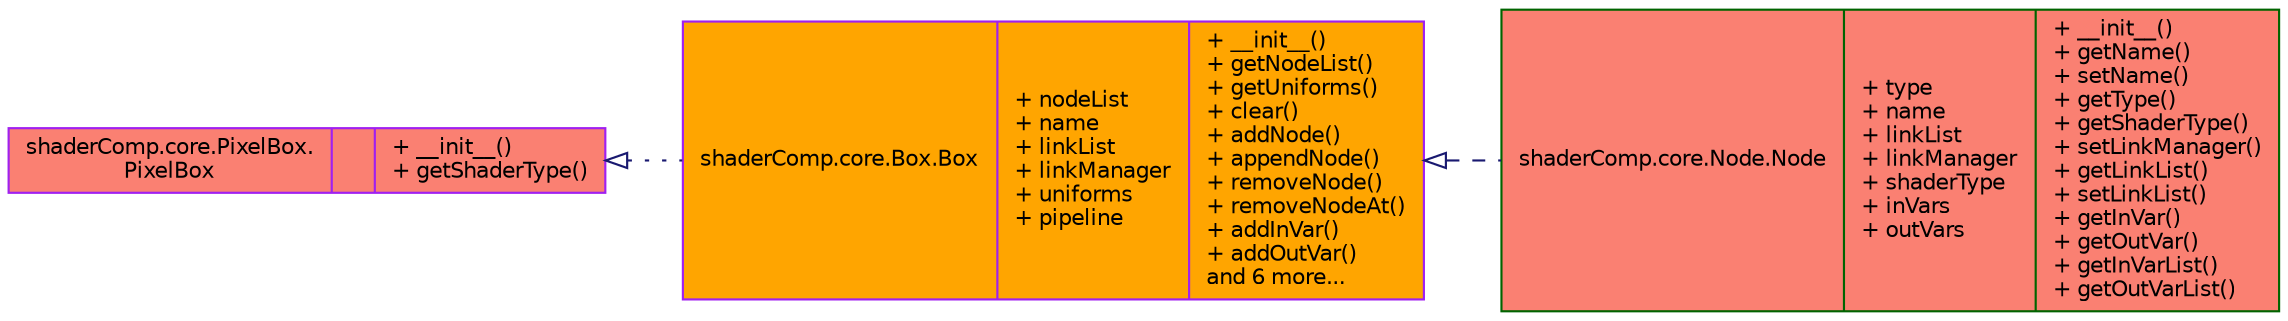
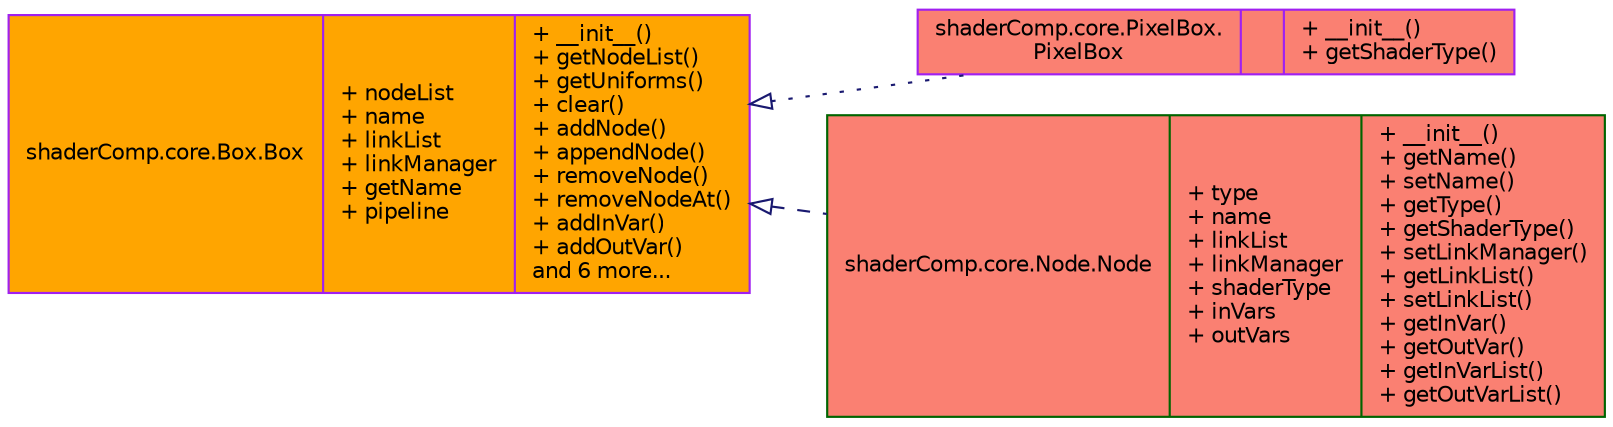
(655, 160) -> (871, 88)
(1074, 195) -> (402, 188)
